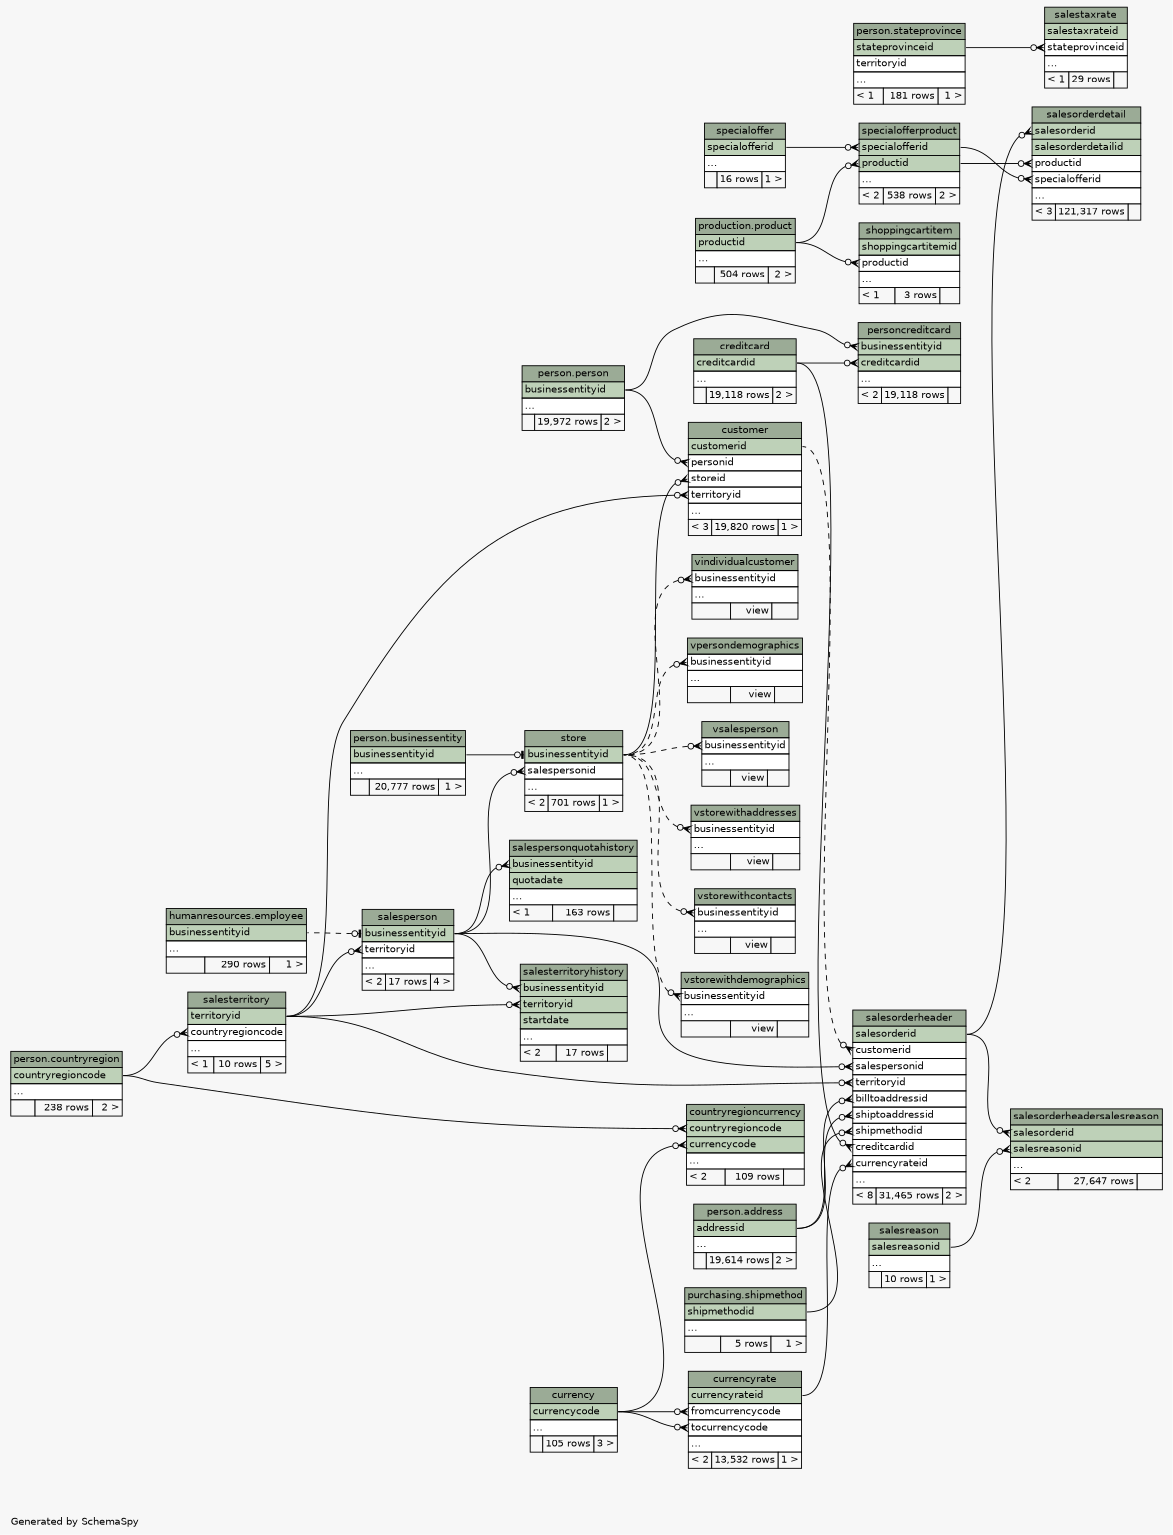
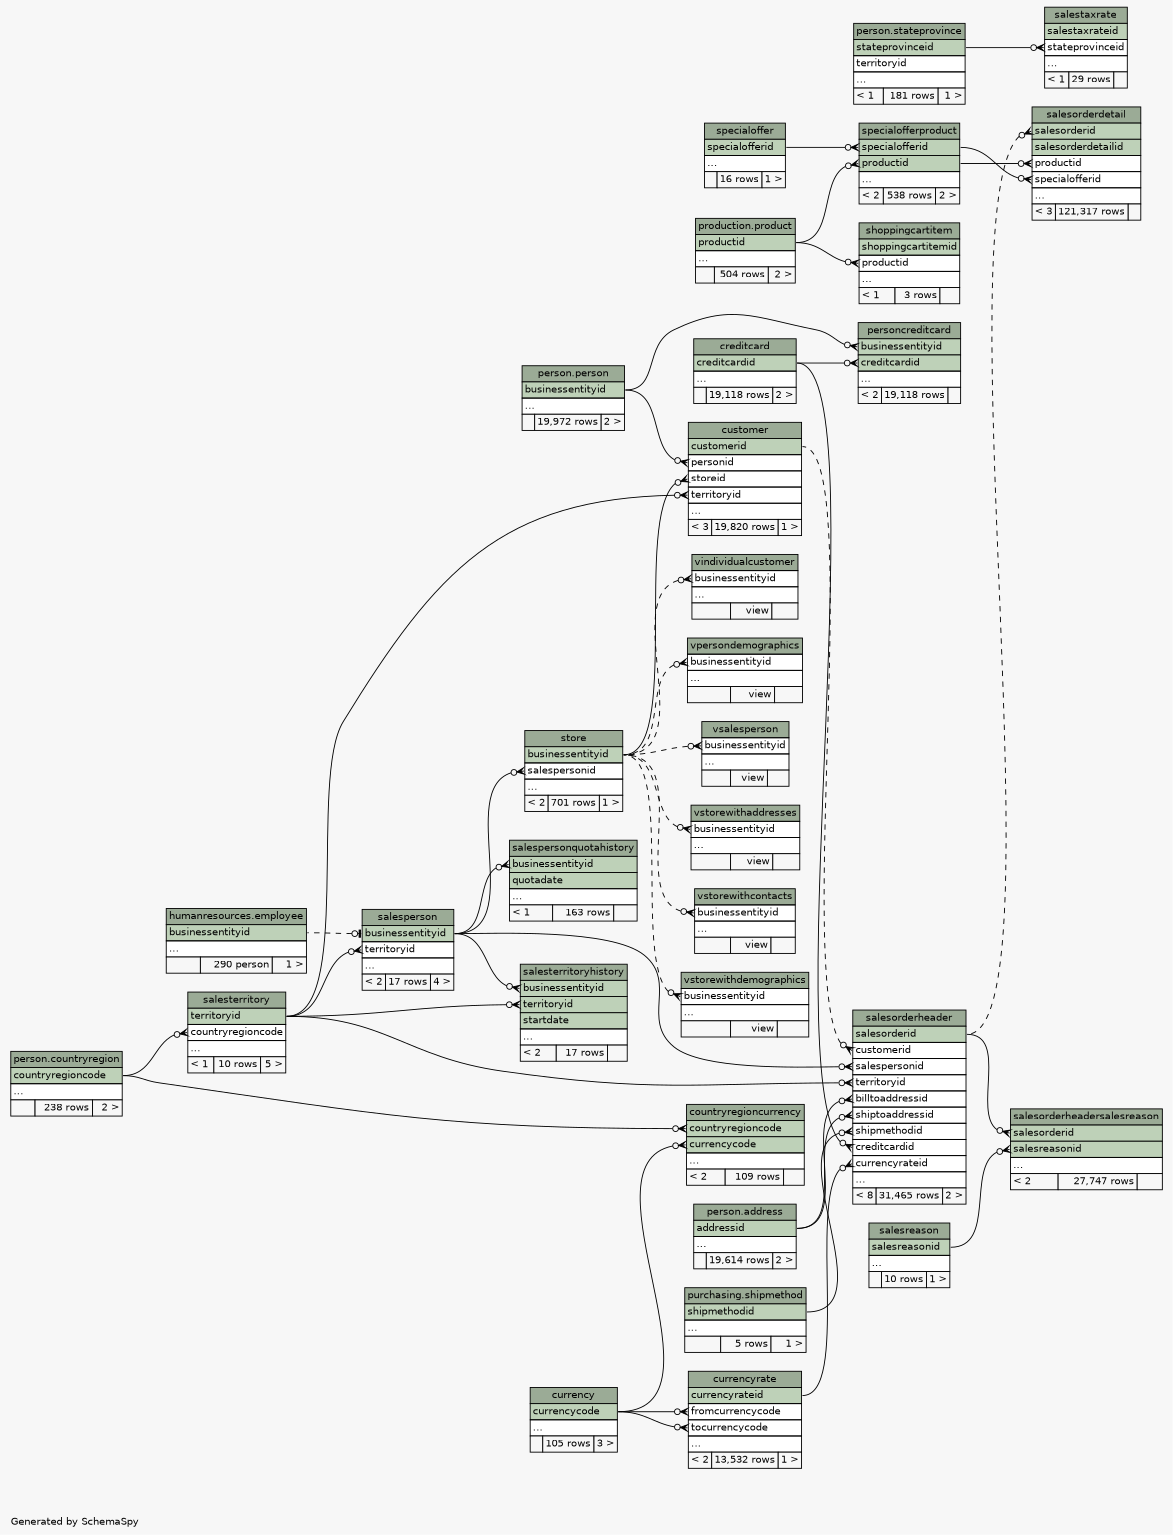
(999, 588) -> (999, 588)
(408, 763) -> none
(244, 965) -> (242, 965)
(1104, 1181) -> (1104, 1181)
